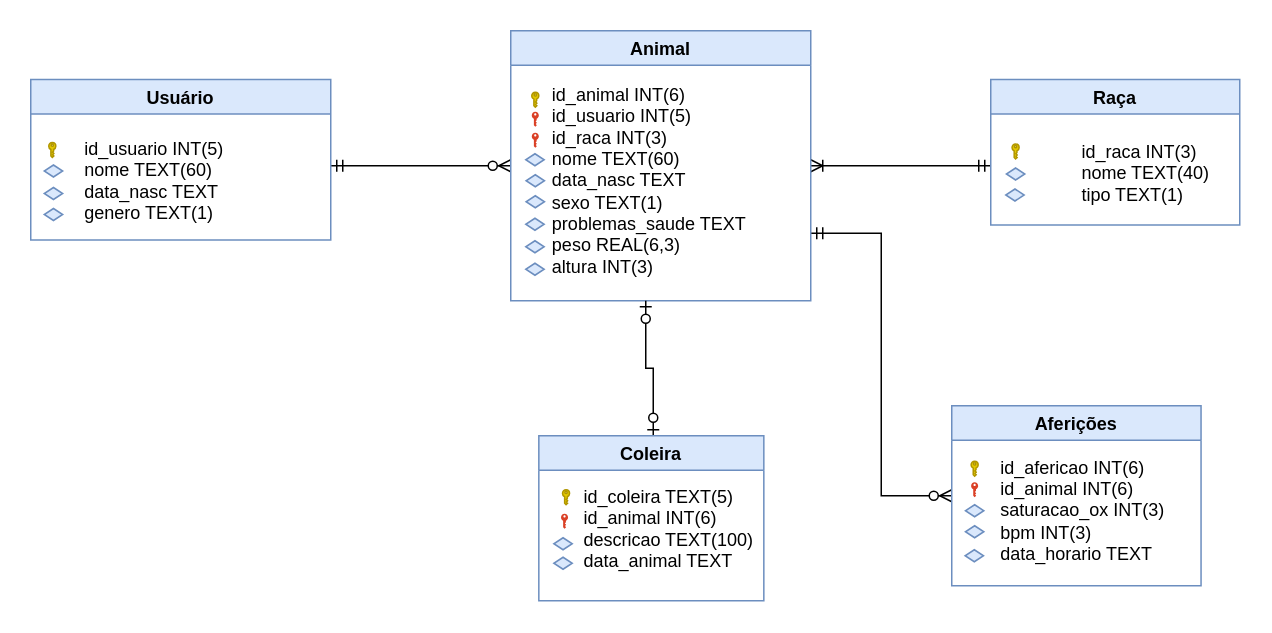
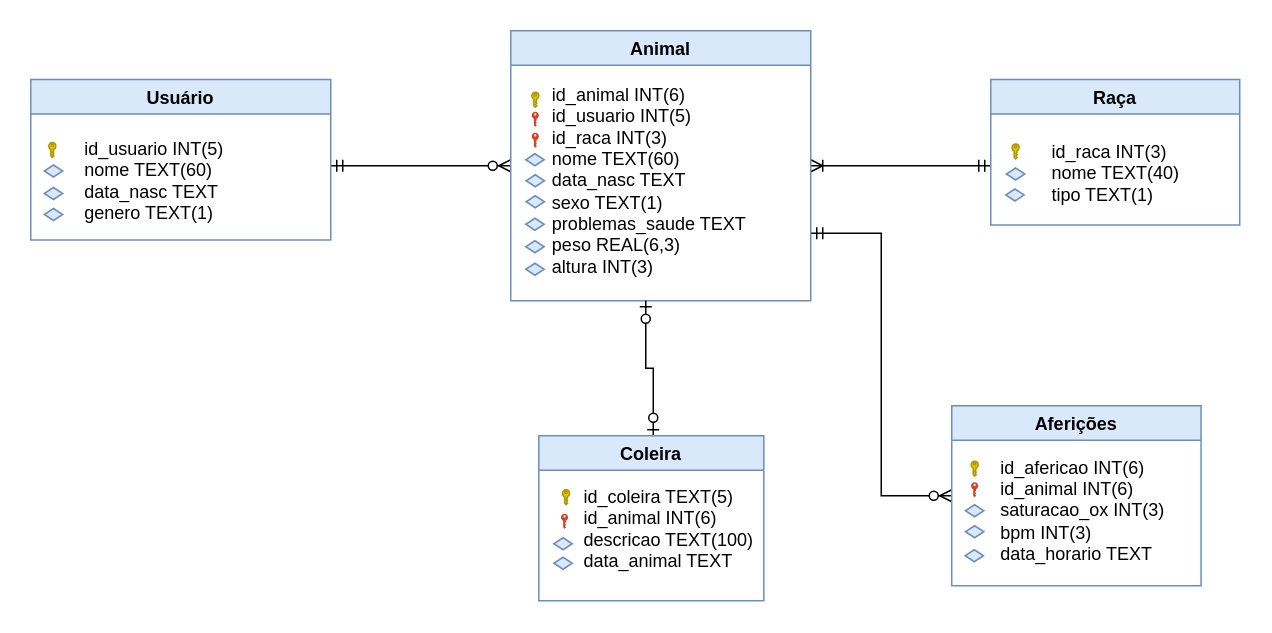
(1145, 173) -> (1115, 173)
